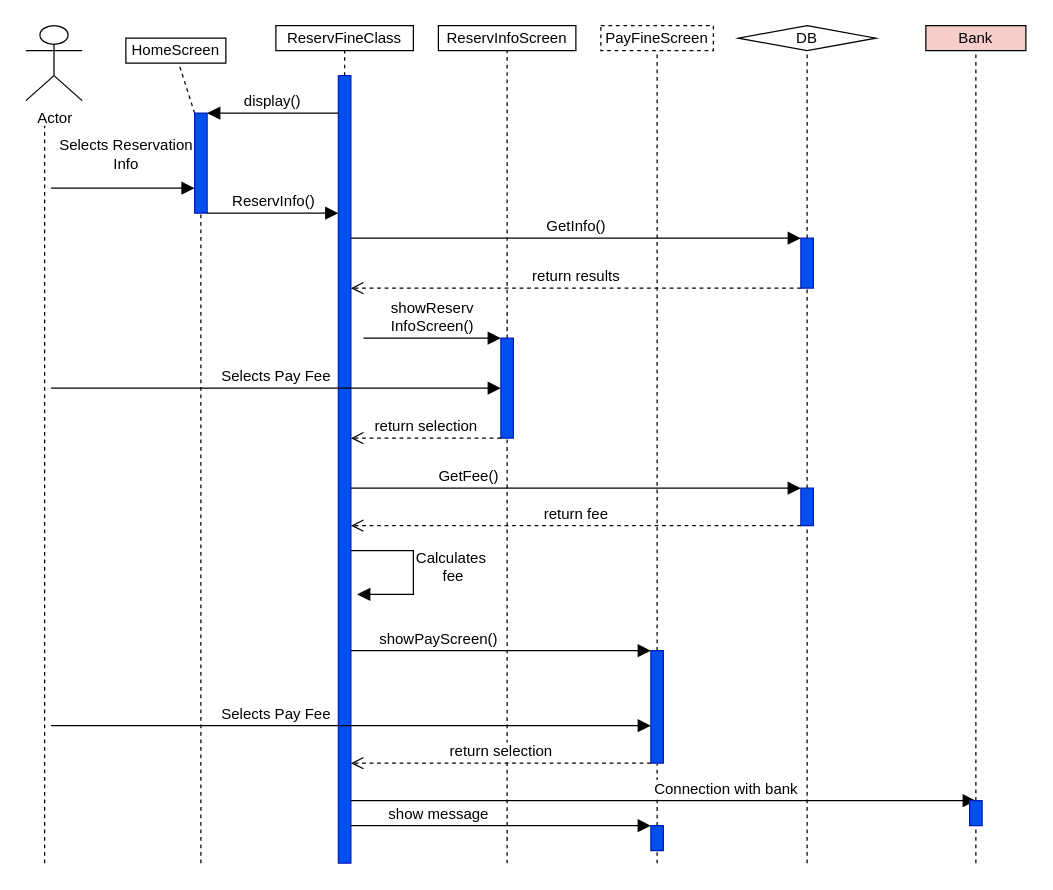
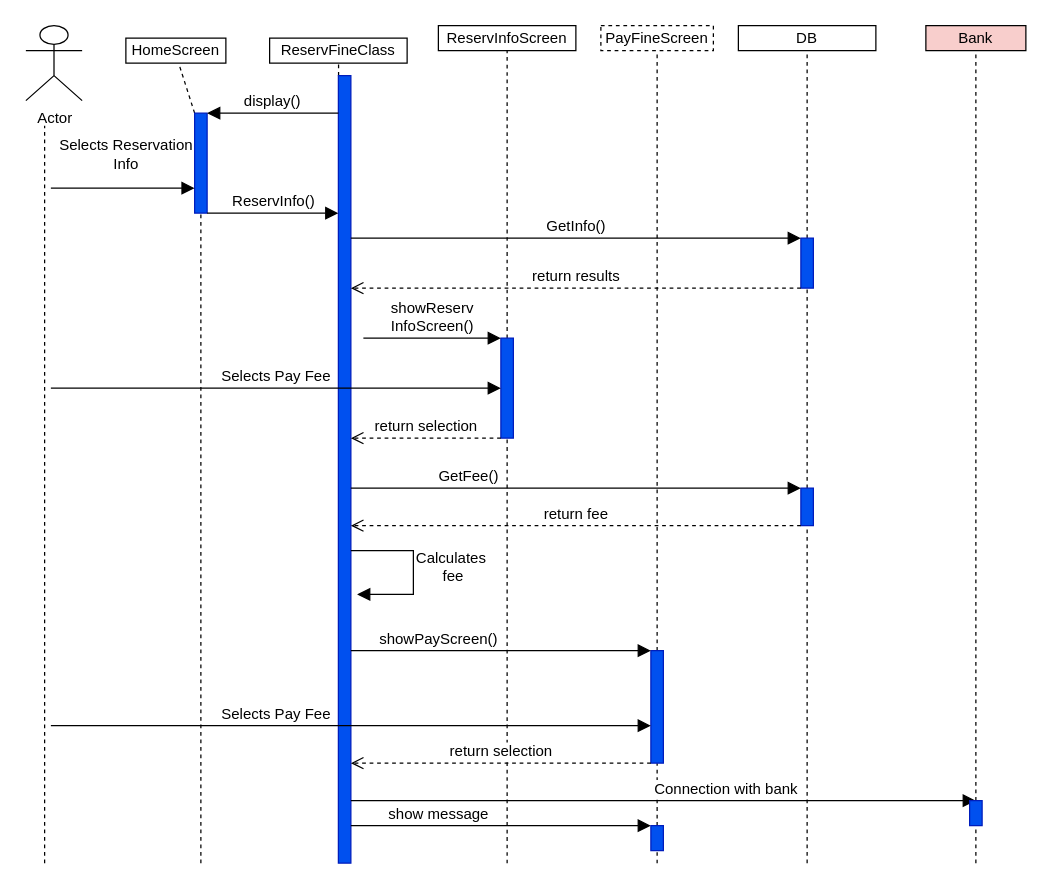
(344, 38) -> (338, 51)
(807, 38) -> (807, 38)
